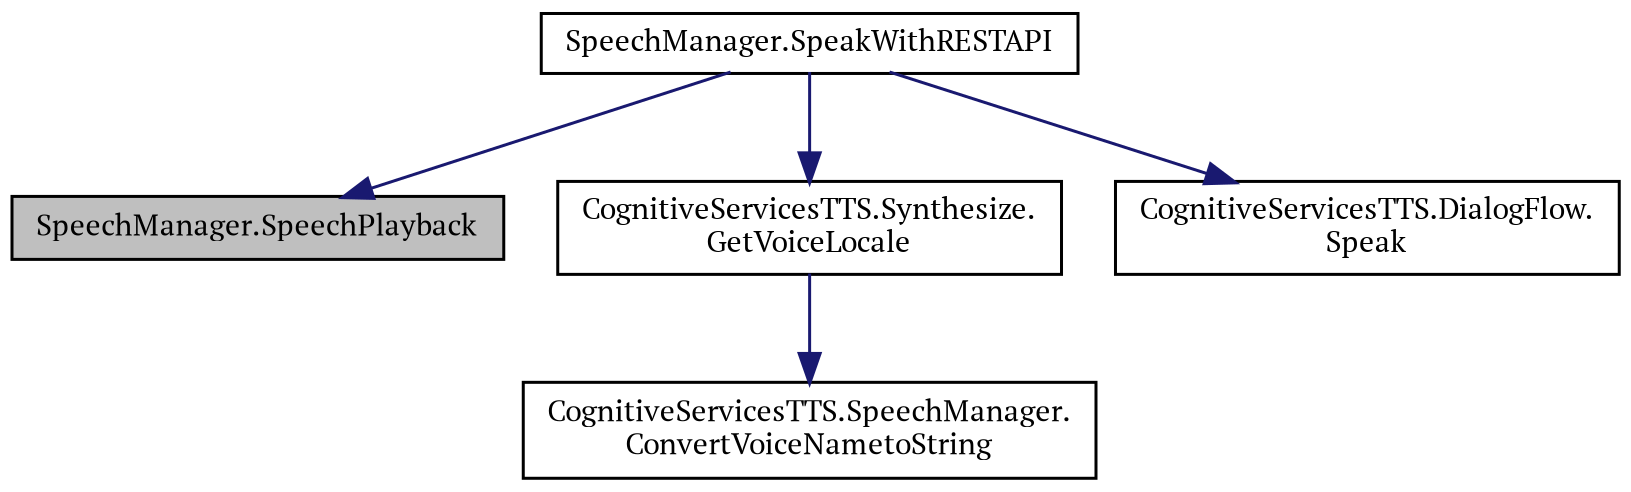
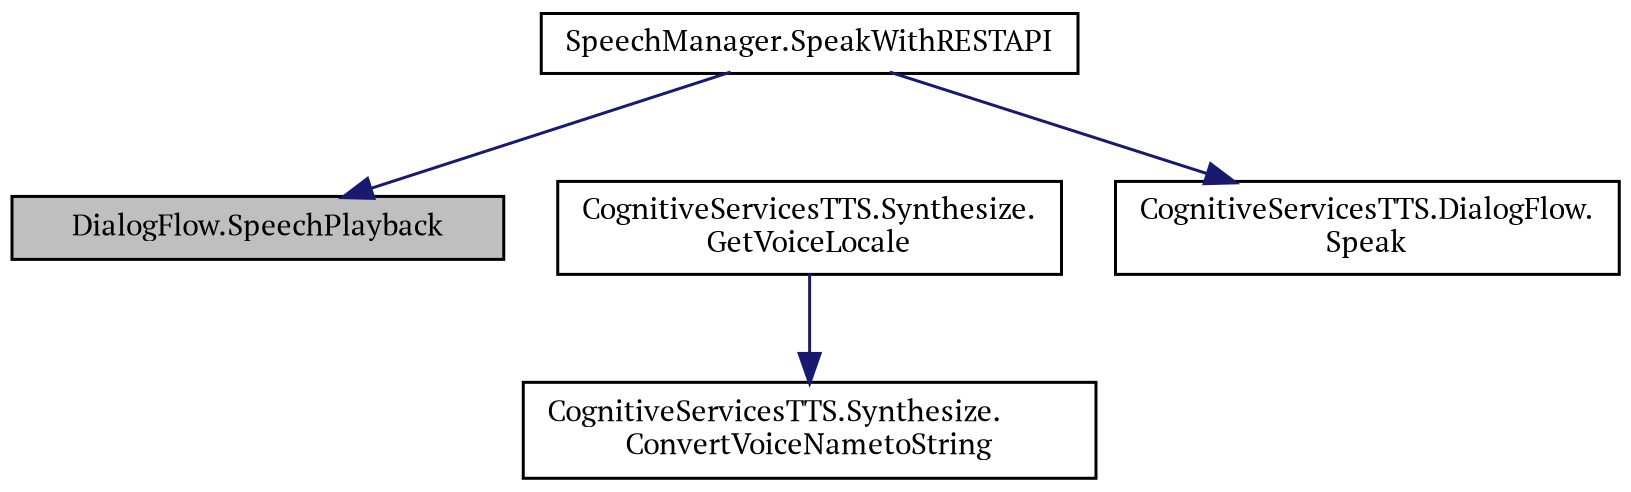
(810, 112) -> none
(258, 228) -> (258, 228)
(810, 430) -> (810, 430)
